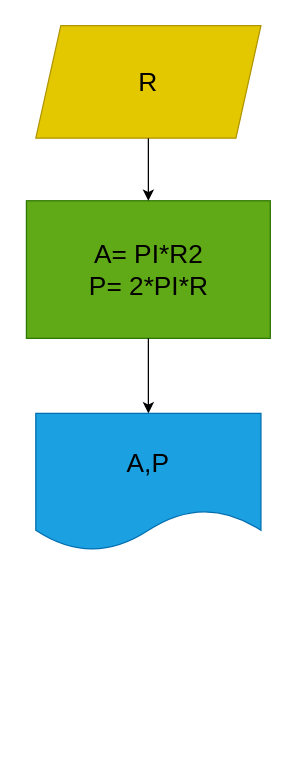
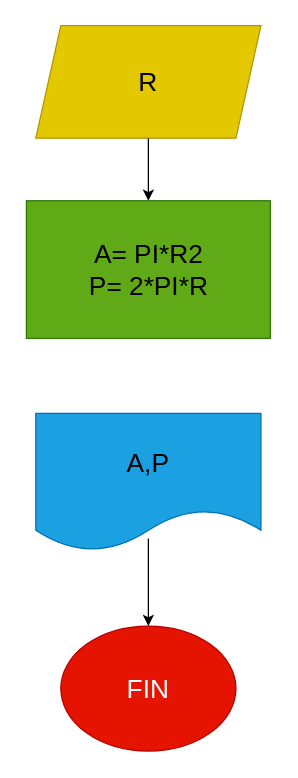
(148, 371) -> none
none -> (148, 577)
none -> (148, 688)
